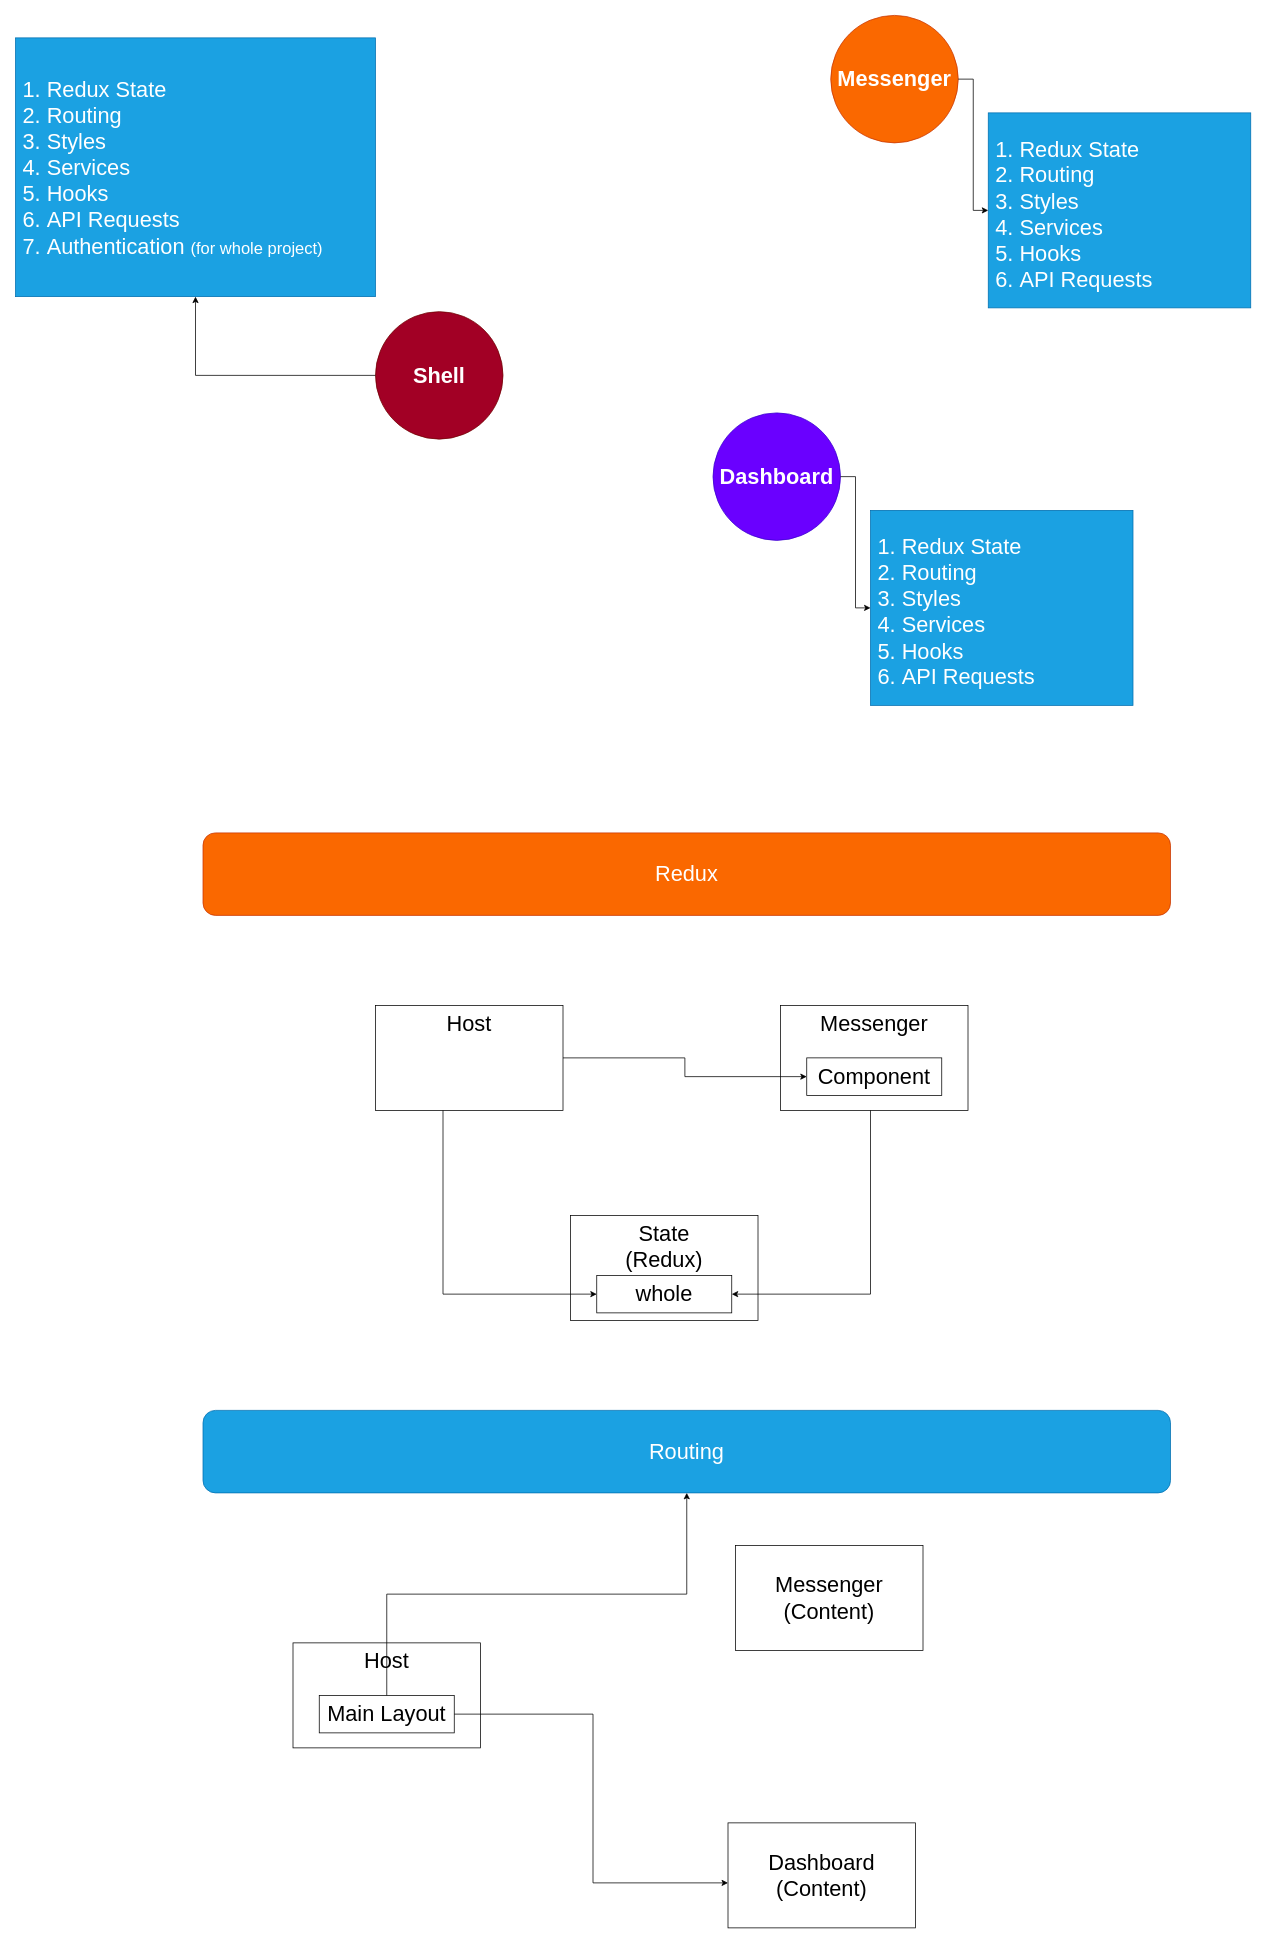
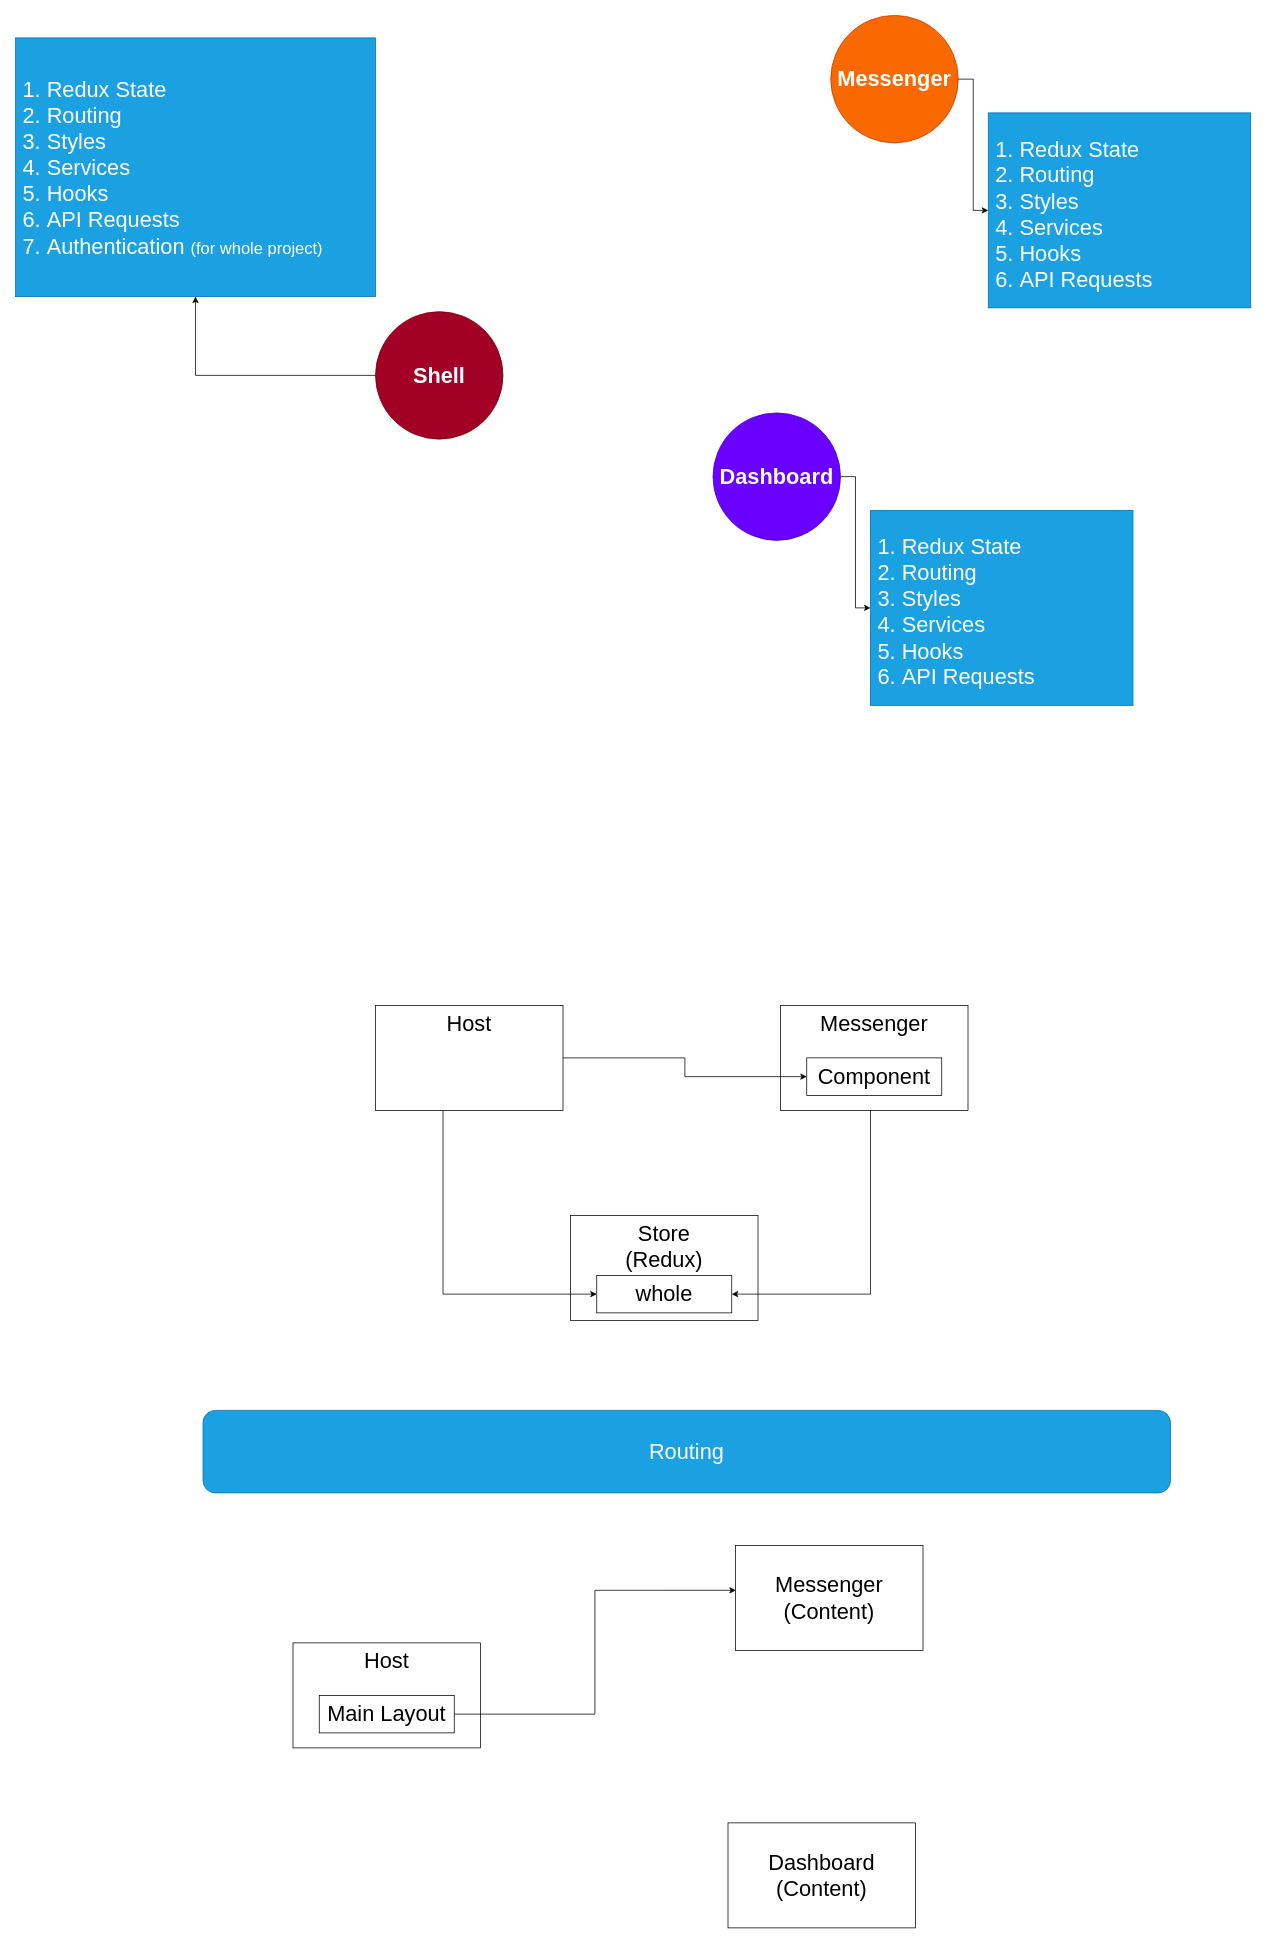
(687, 874) -> none
(664, 1247) -> (664, 1247)
(387, 1644) -> (662, 1590)
(593, 1882) -> none
